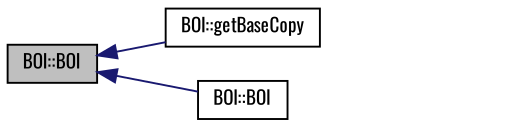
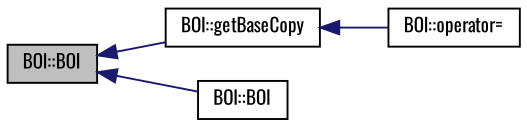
none -> (454, 28)
